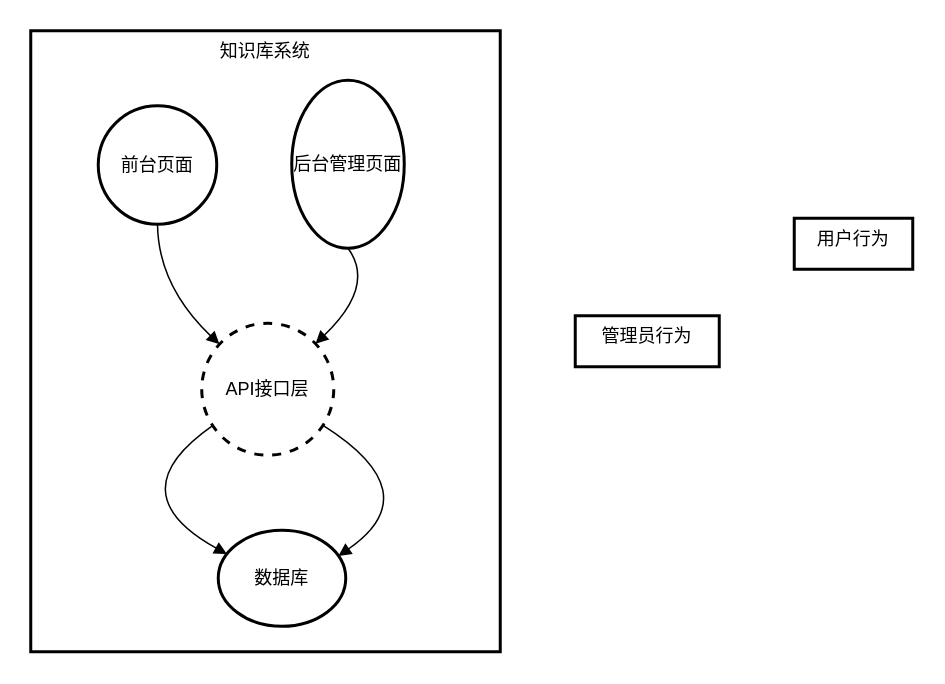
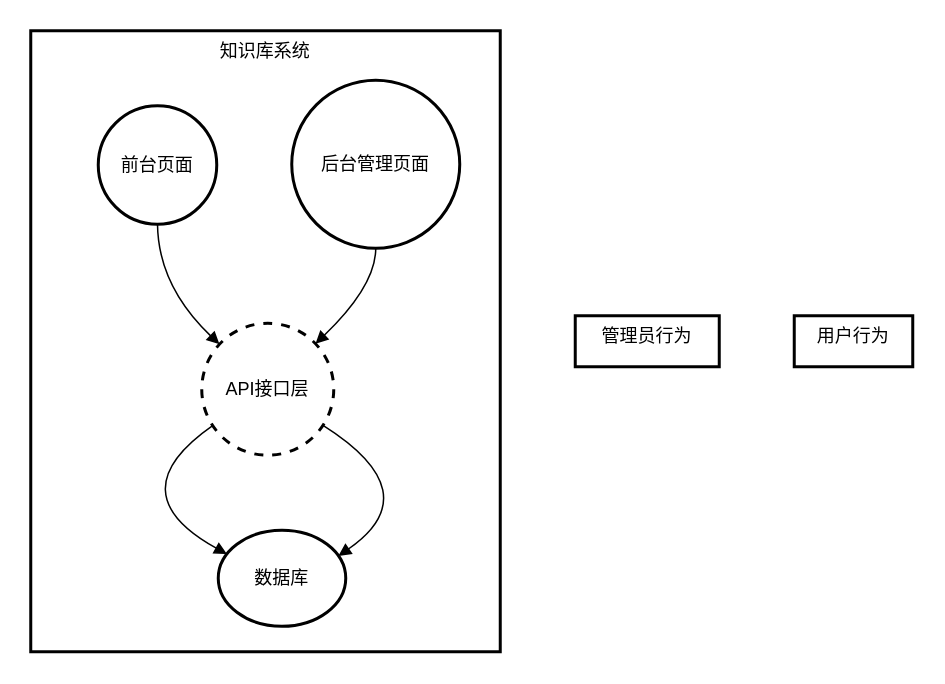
(348, 164) -> (376, 164)
(854, 244) -> (854, 341)
